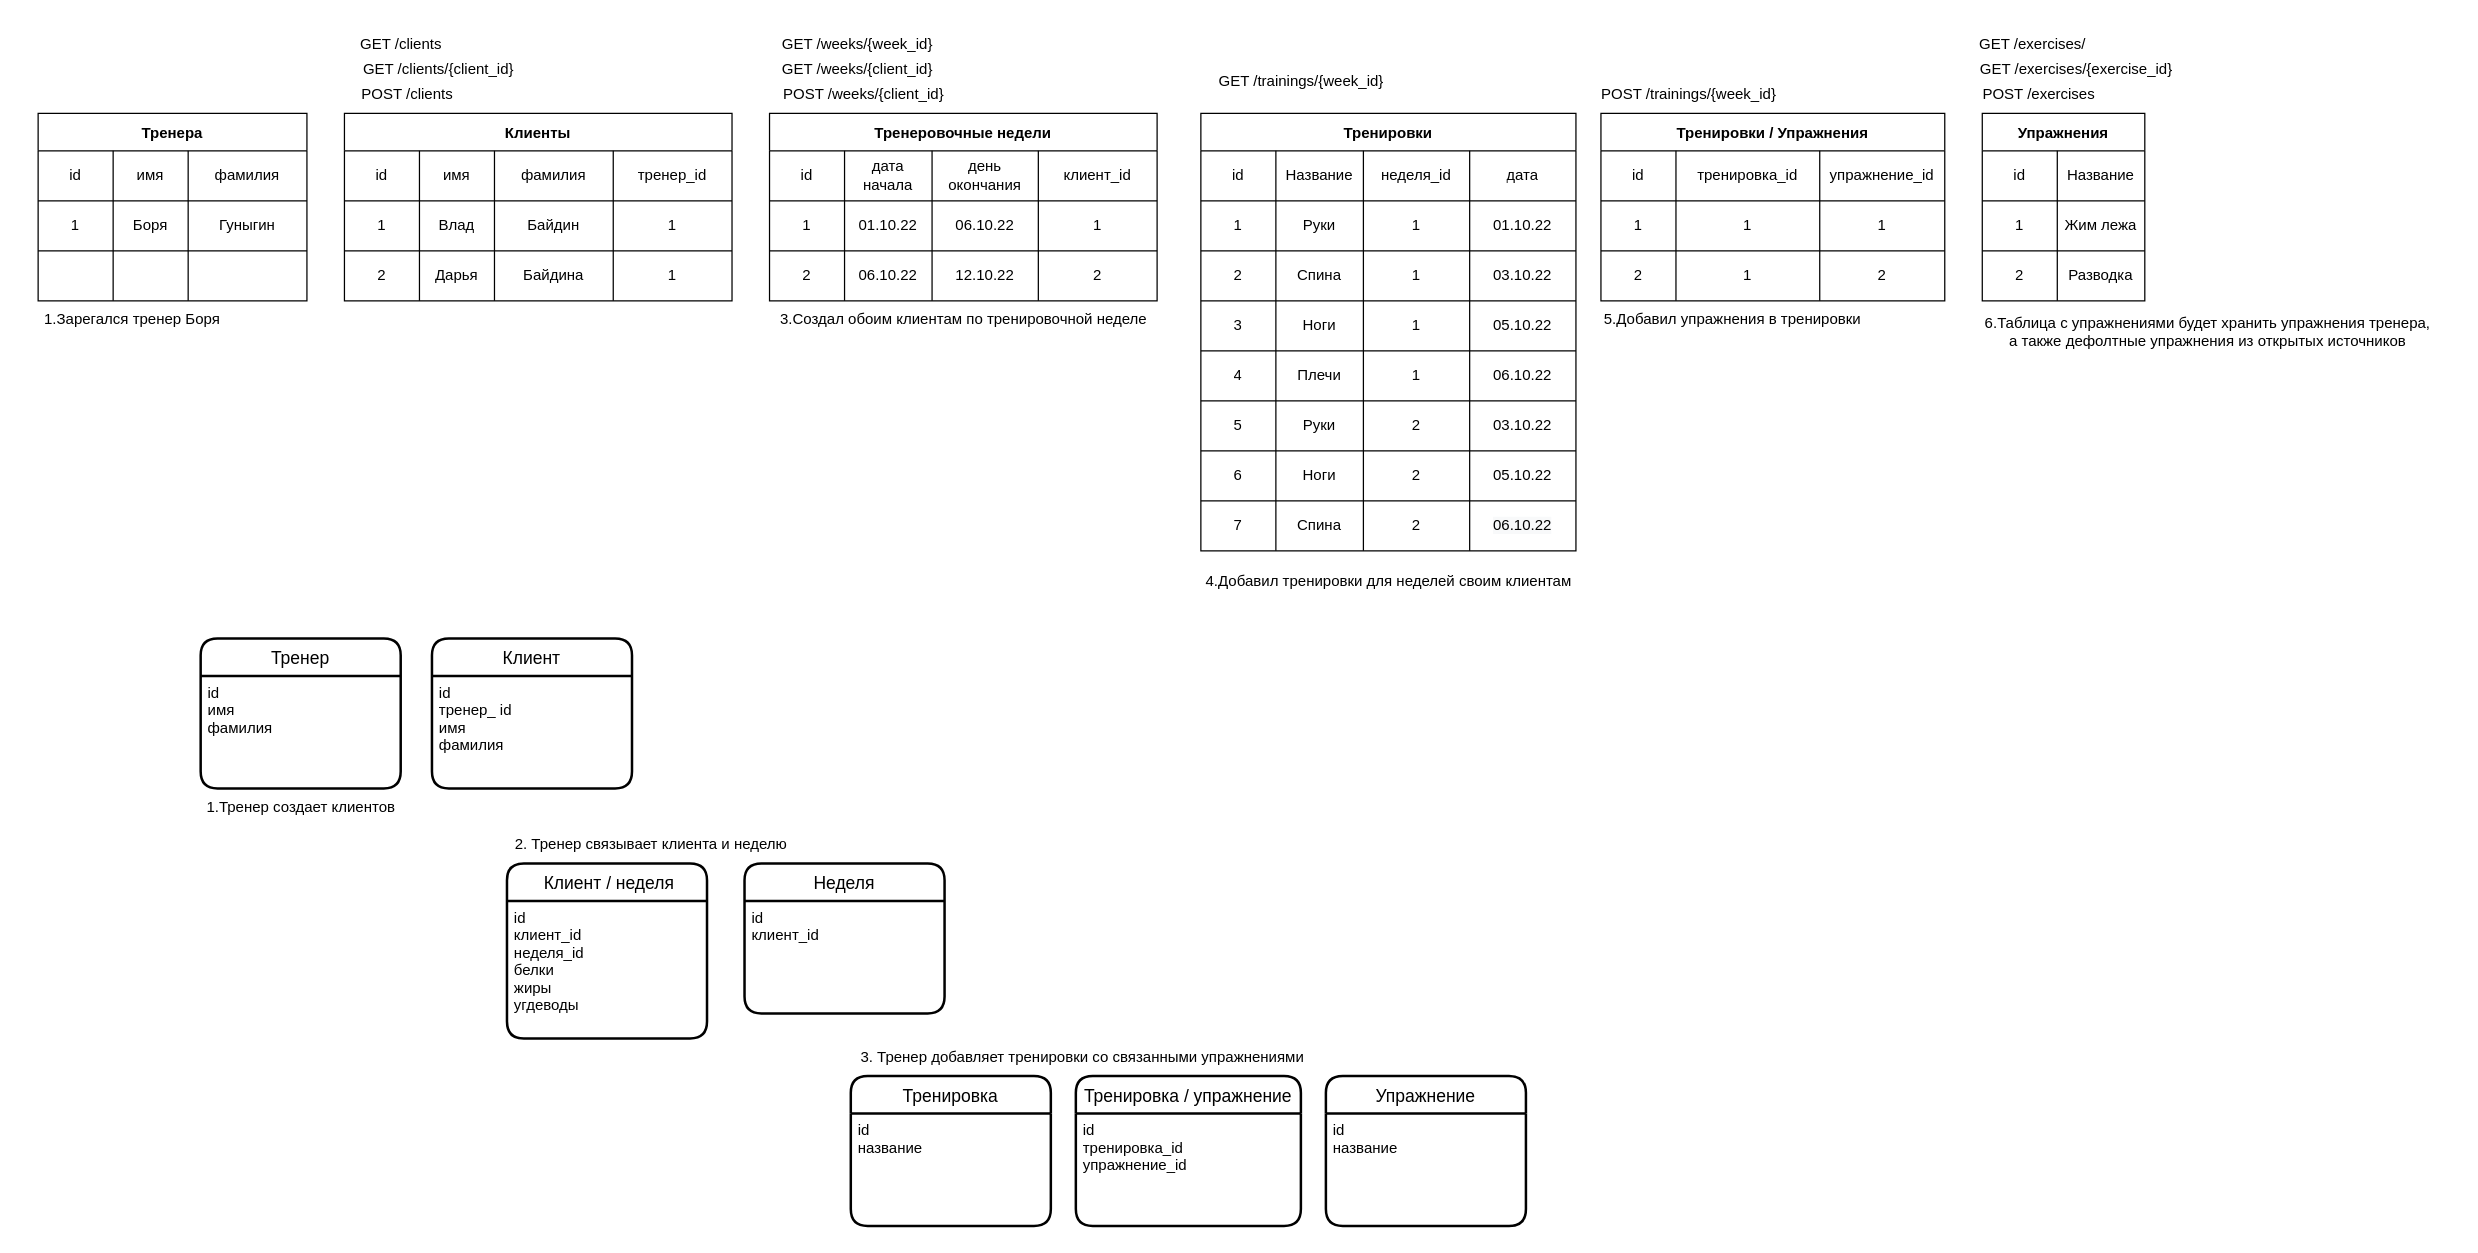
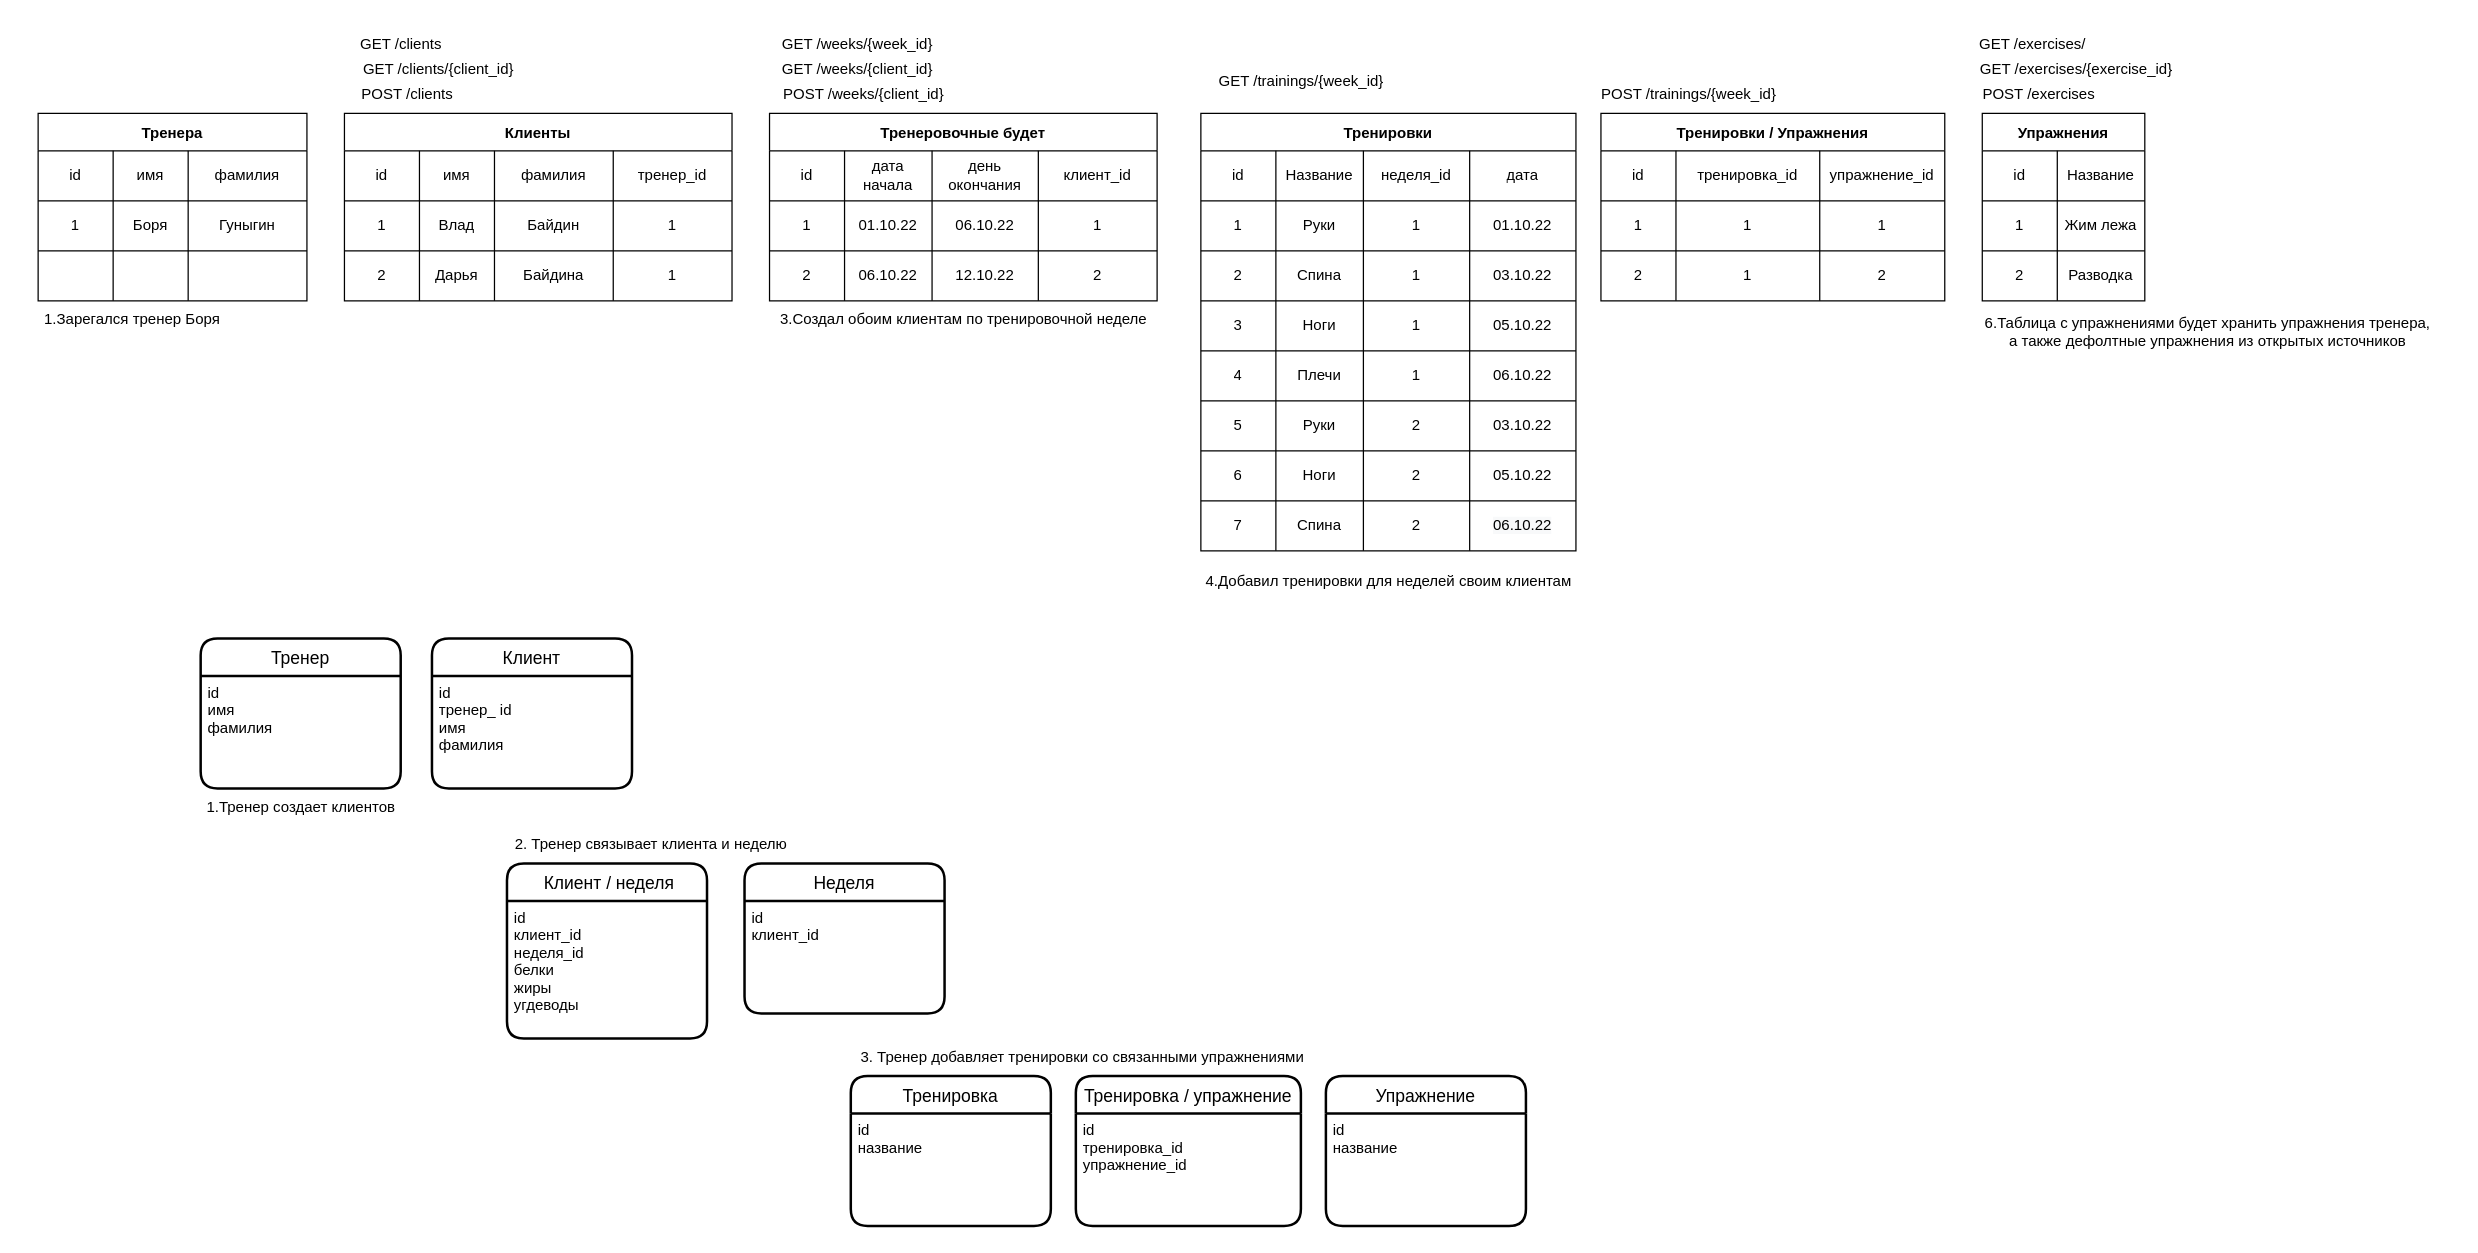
(963, 133) -> (963, 133)
(1732, 319) -> none
